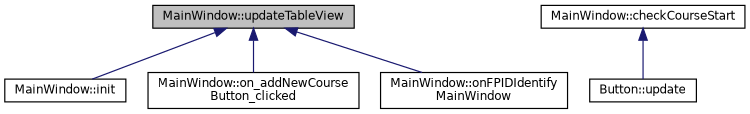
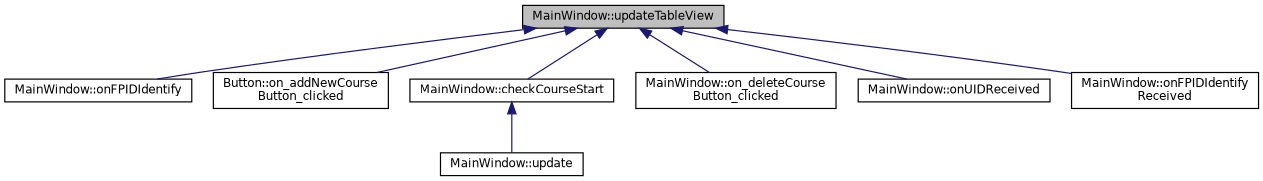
none -> (562, 57)
(65, 90) -> (98, 90)
(254, 90) -> (301, 90)
(474, 90) -> (1165, 90)
(643, 90) -> (512, 164)
none -> (736, 90)
none -> (954, 90)
